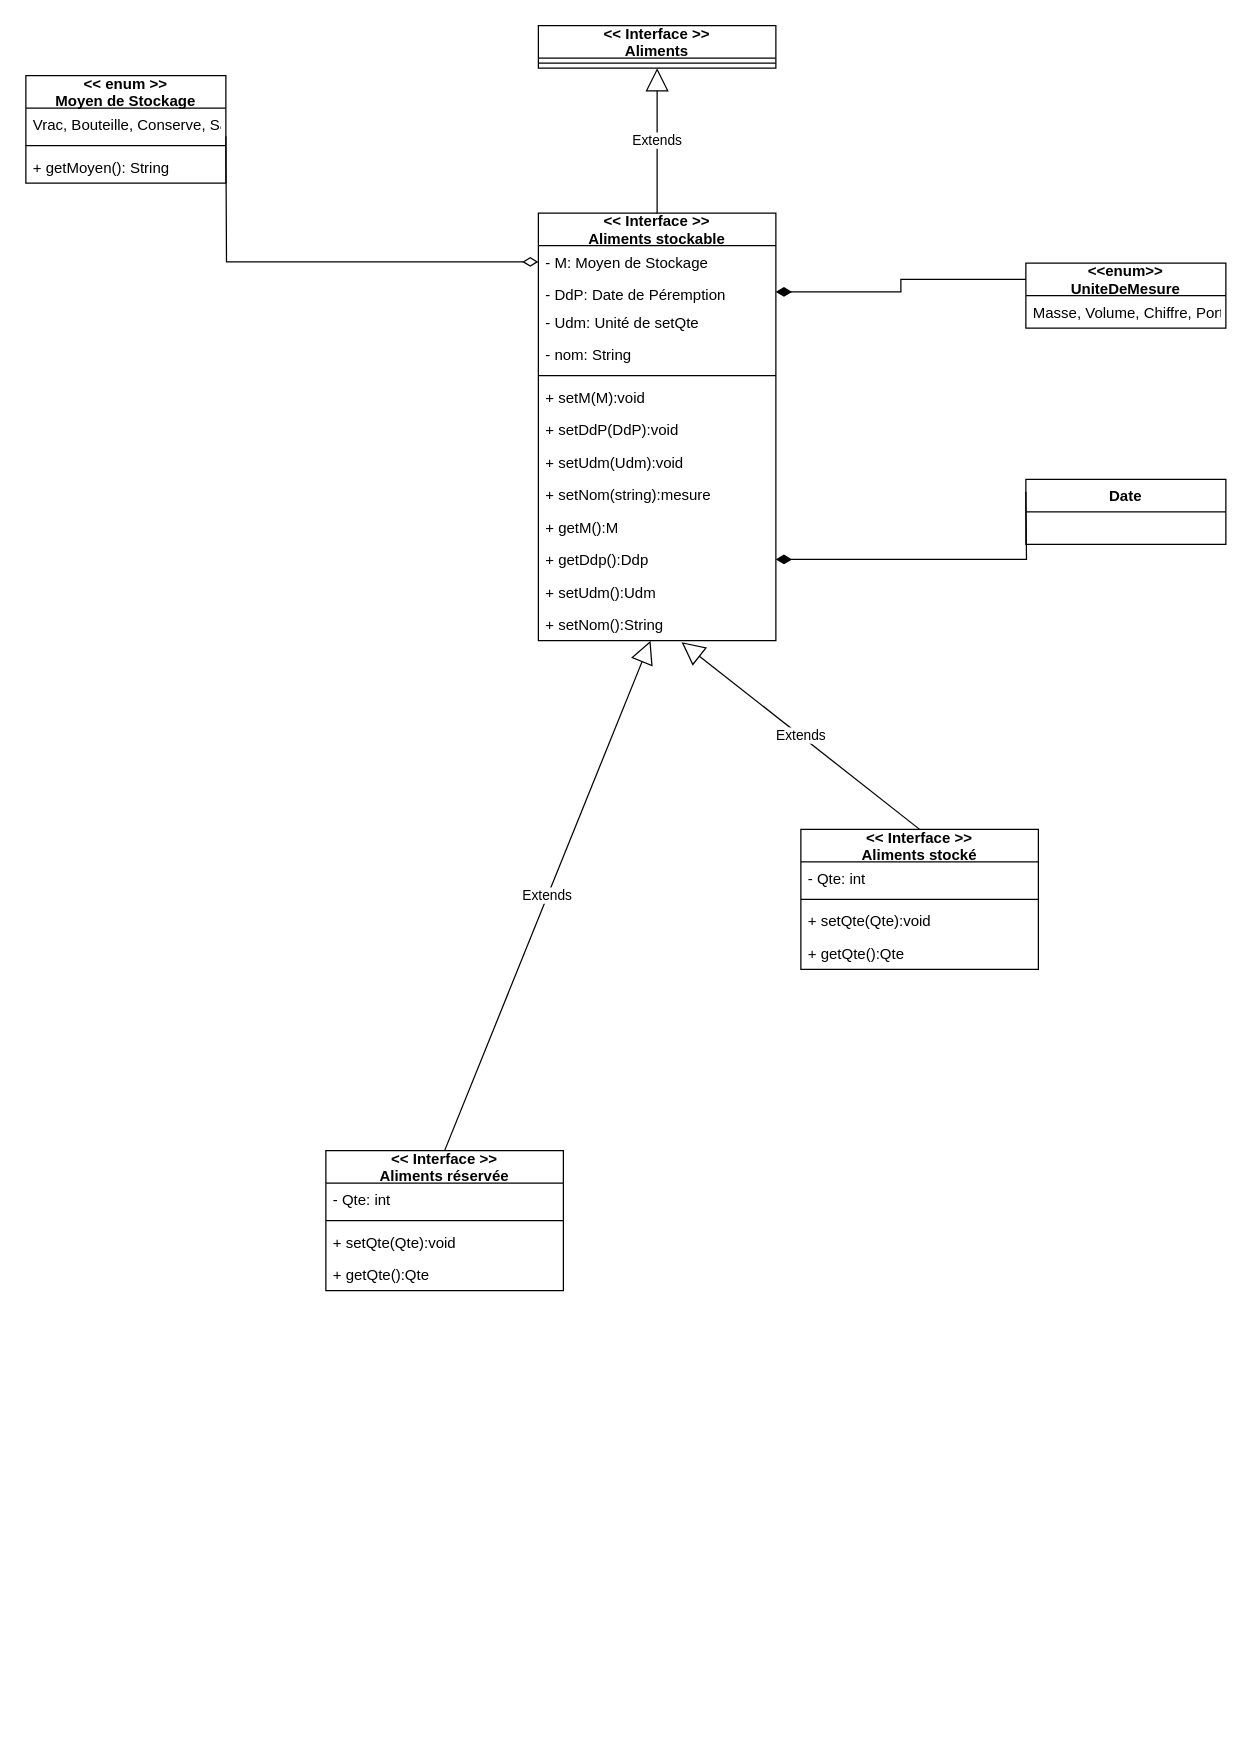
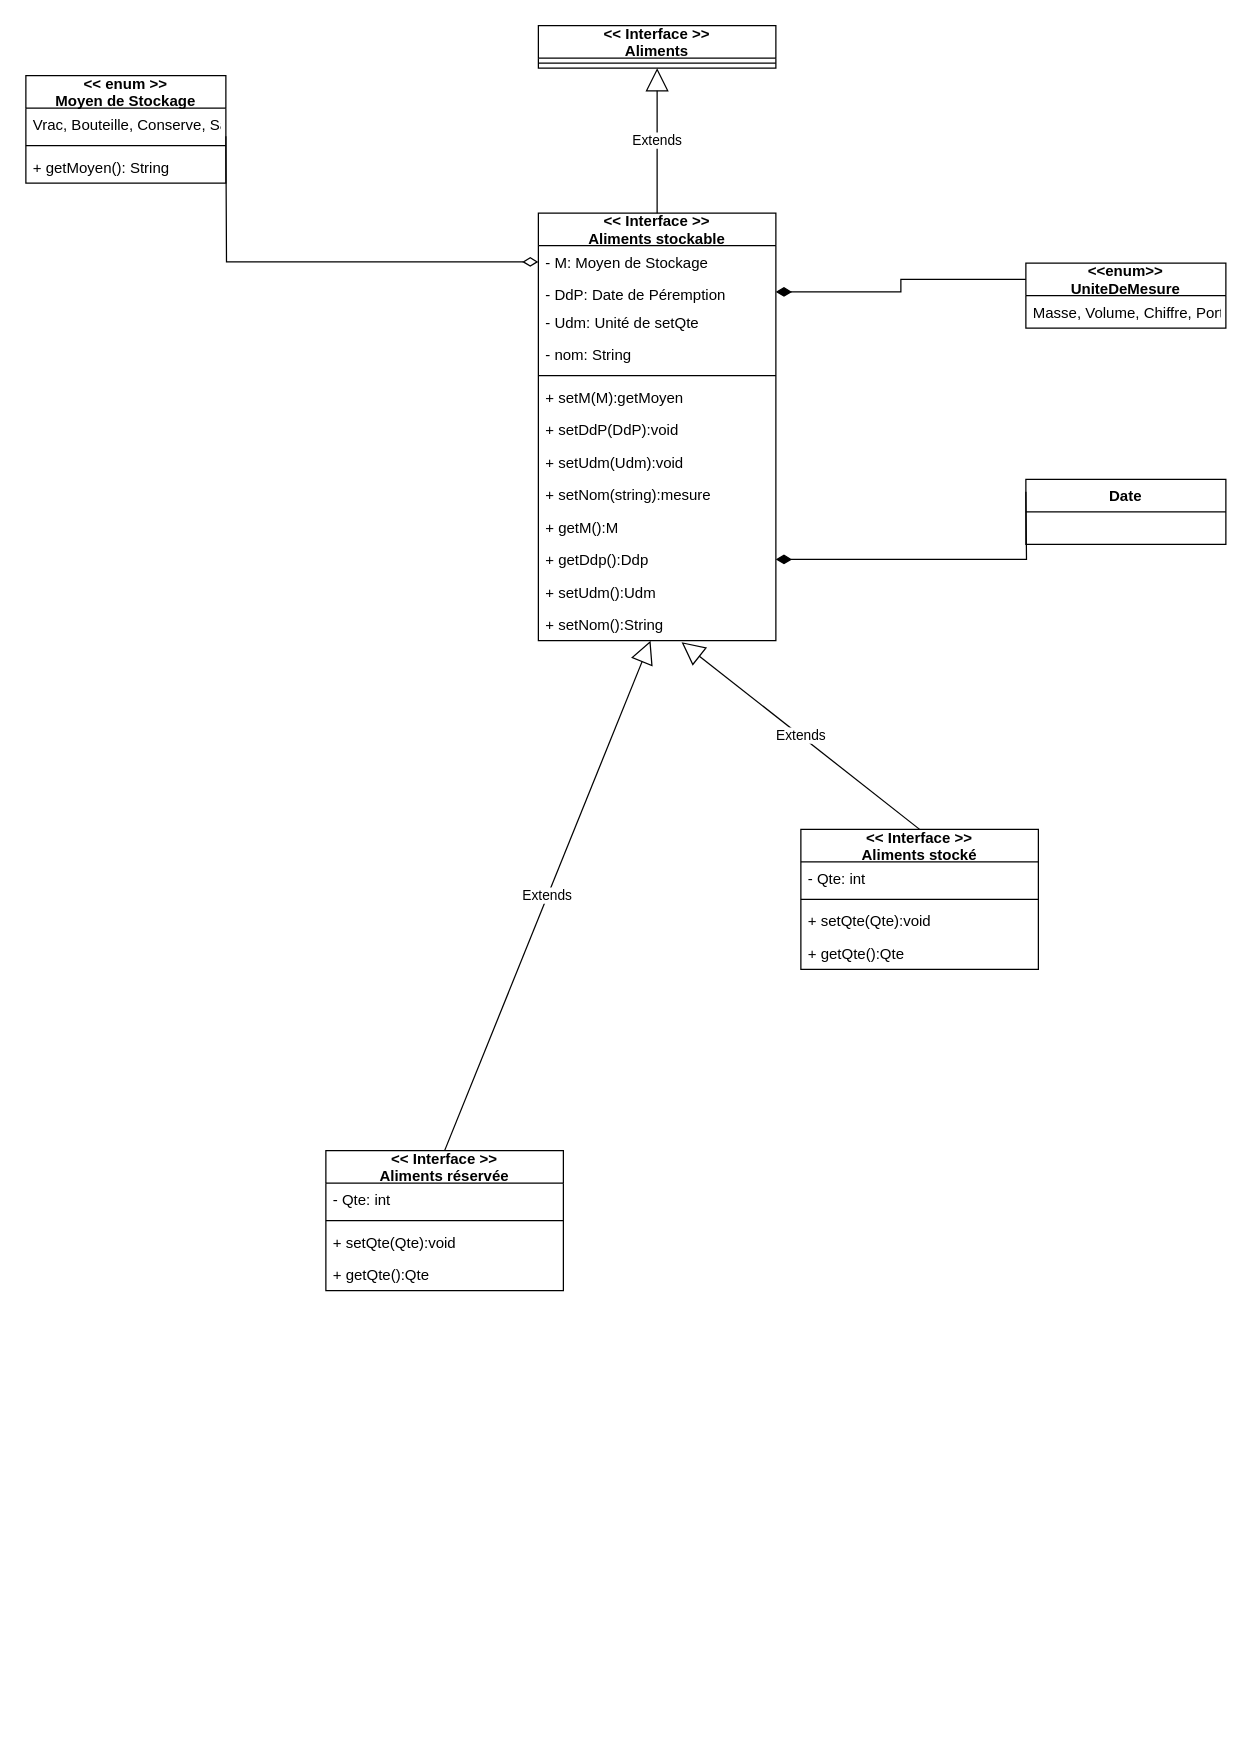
(598, 398) -> (617, 398)
